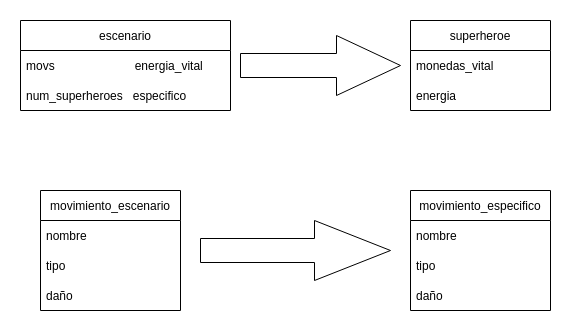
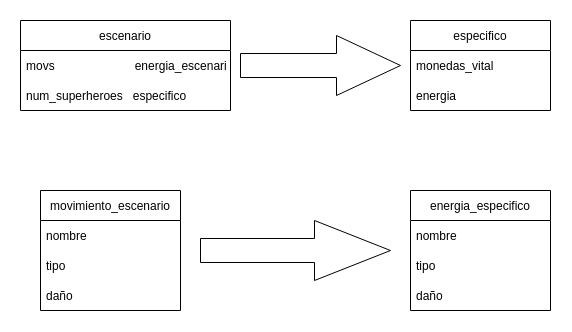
(480, 36) -> (480, 36)
(140, 66) -> (155, 66)
(480, 206) -> (480, 206)
